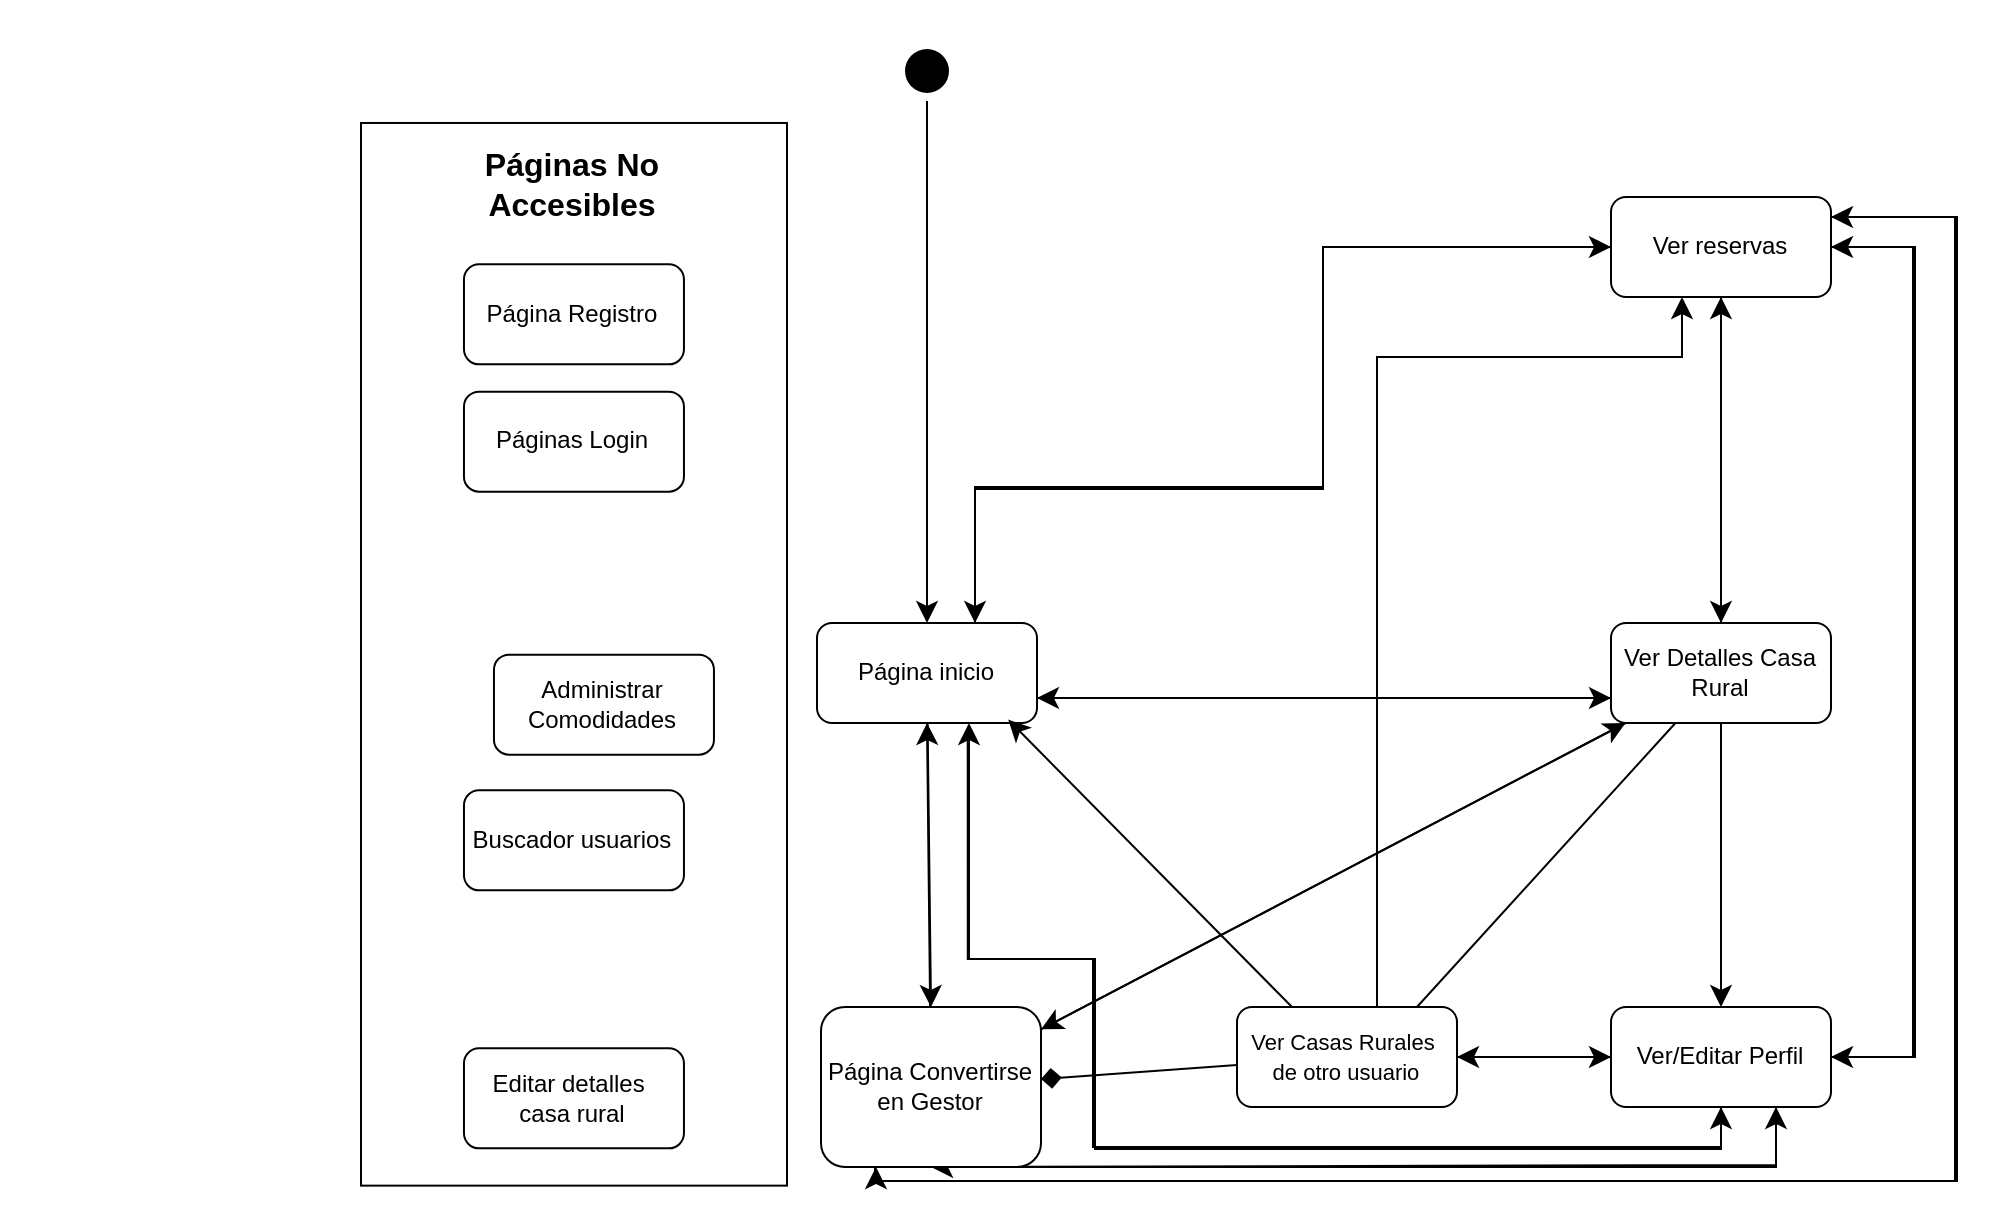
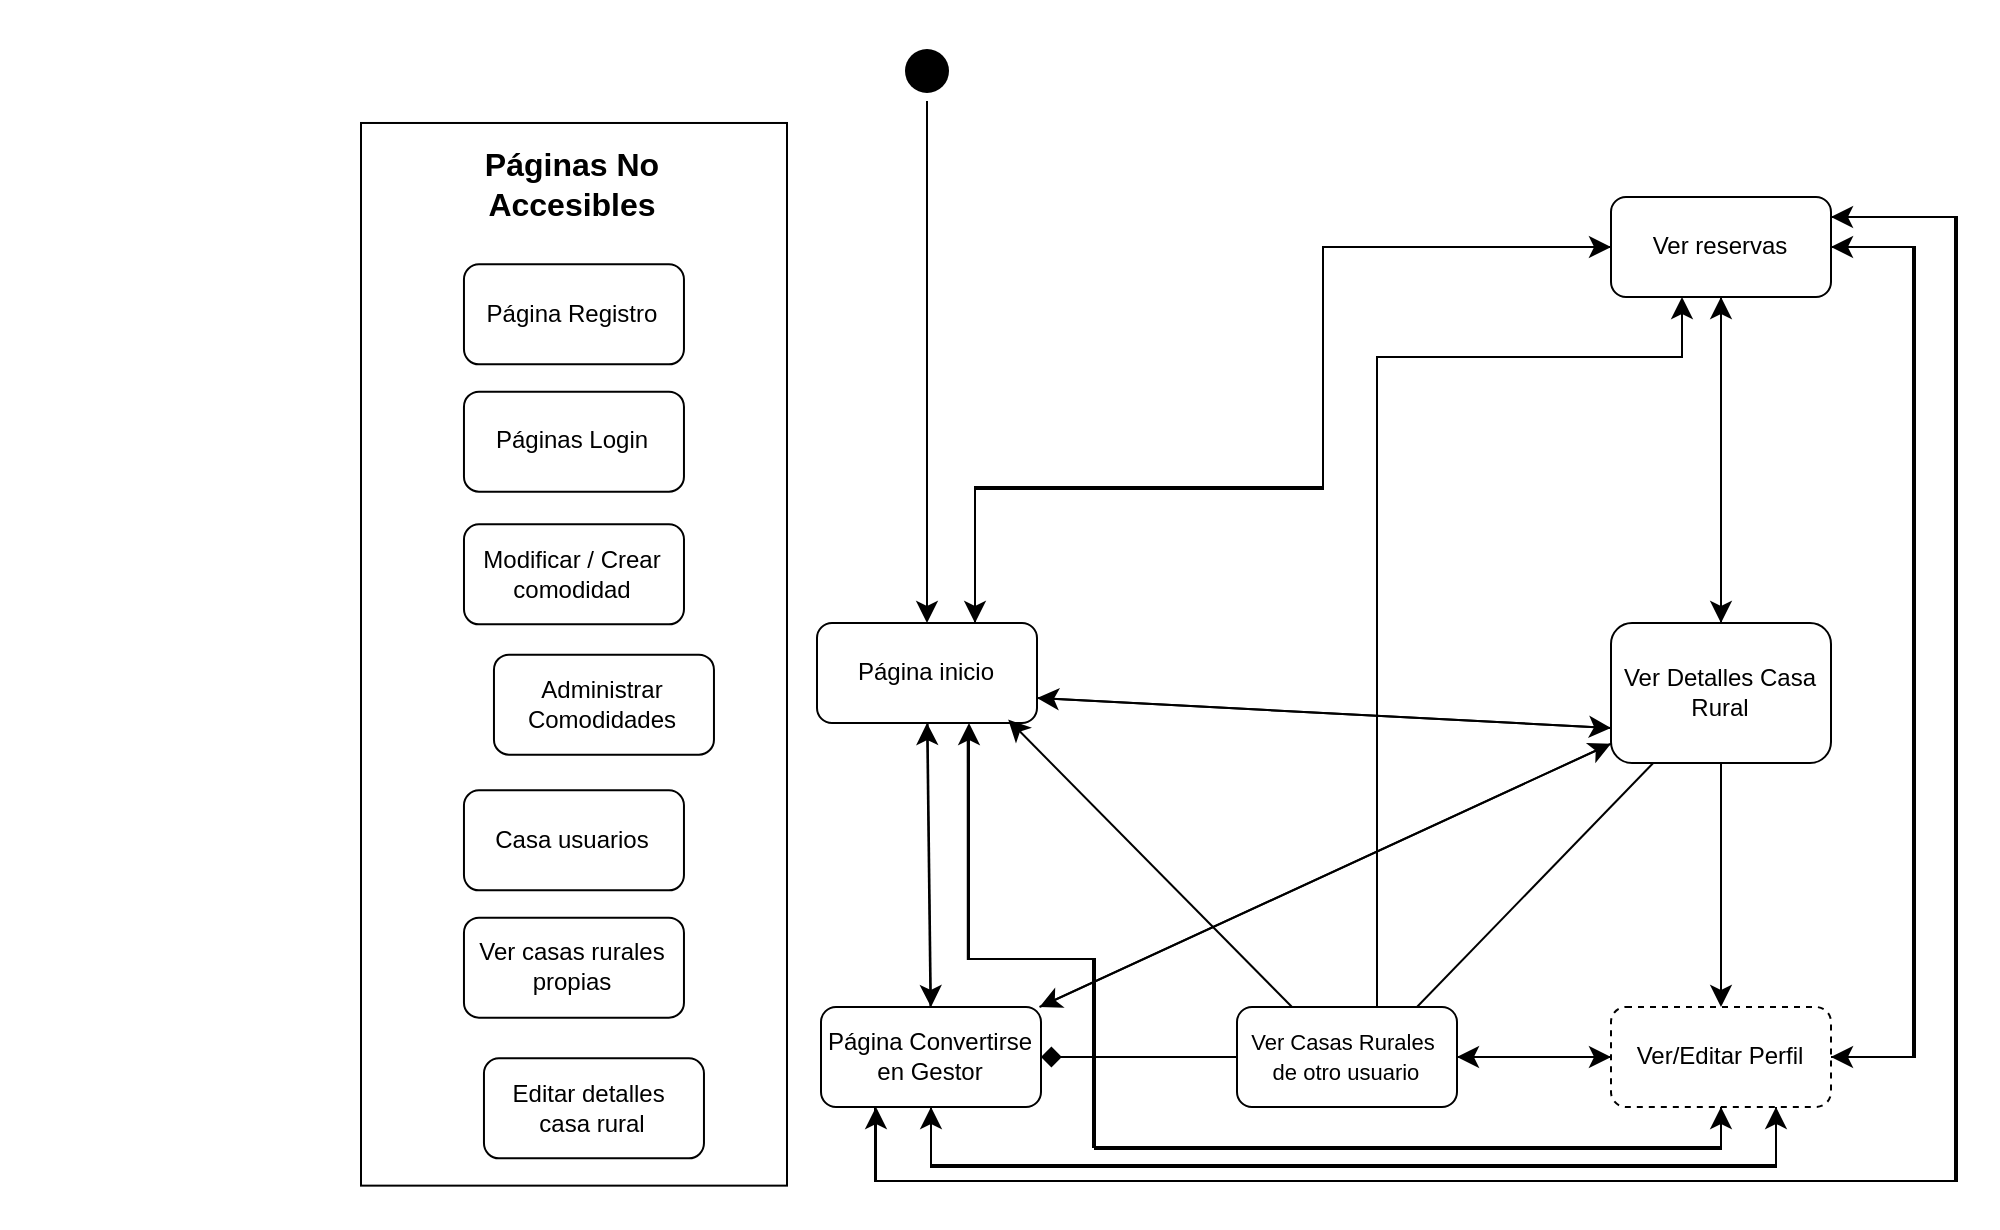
none -> (574, 574)
(1721, 673) -> (1721, 693)
(573, 841) -> (573, 841)
none -> (574, 968)
(1721, 1057) -> (1721, 1057)
(931, 1087) -> (931, 1057)
(574, 1098) -> (594, 1108)
